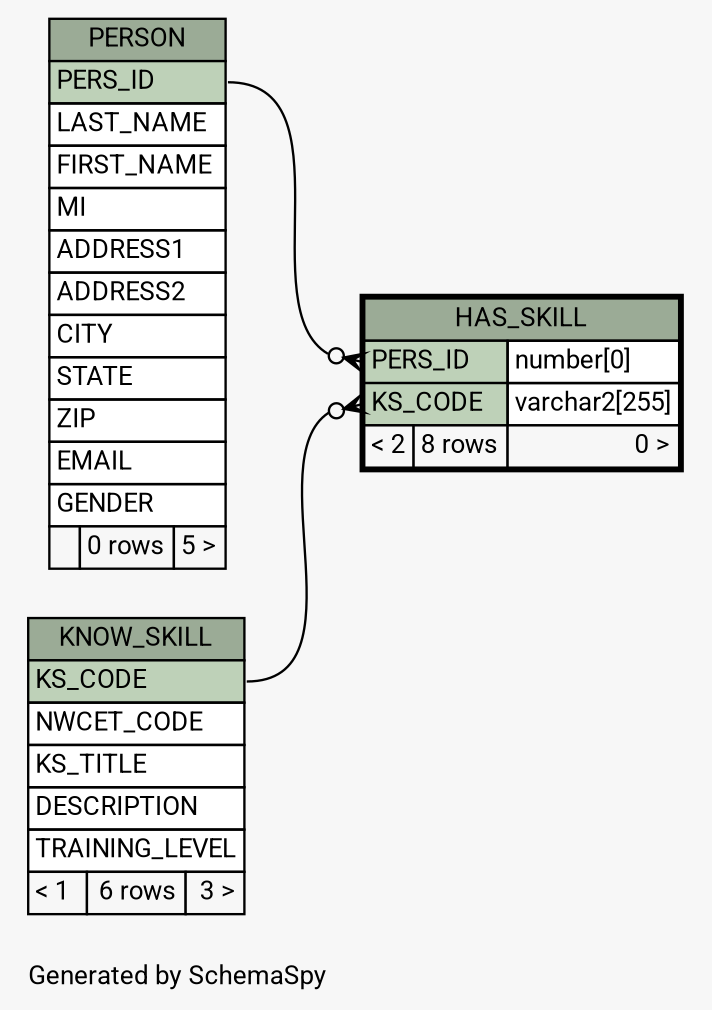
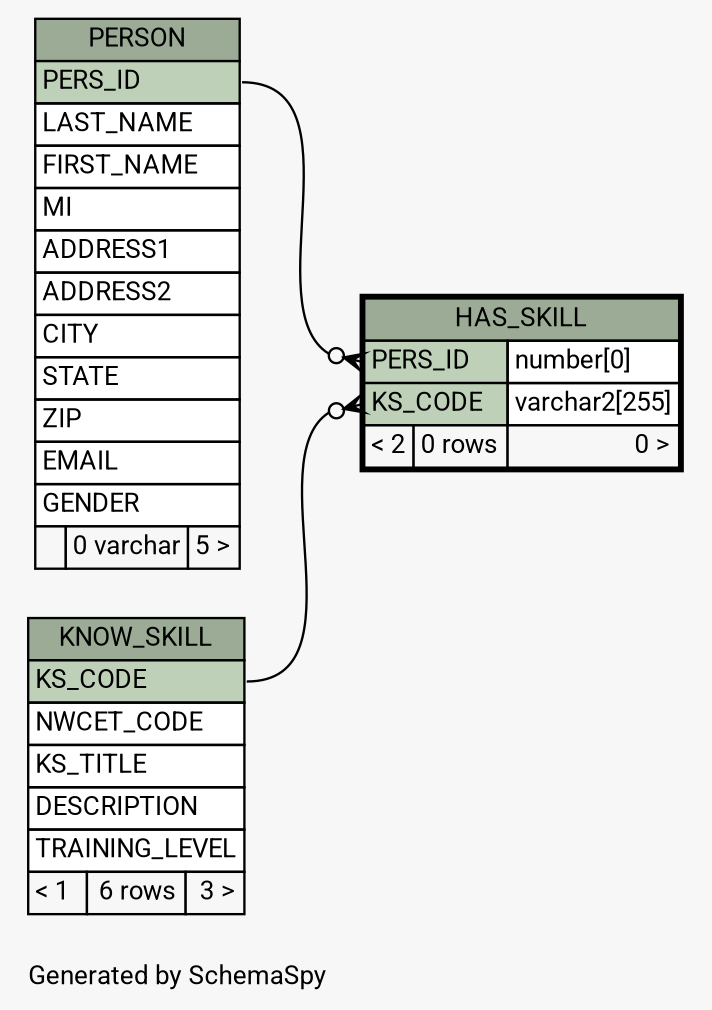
(461, 445) -> (461, 445)
(127, 546) -> (127, 546)
